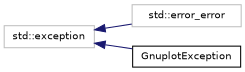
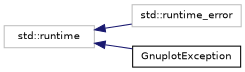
(187, 16) -> (187, 16)
(49, 37) -> (49, 37)
